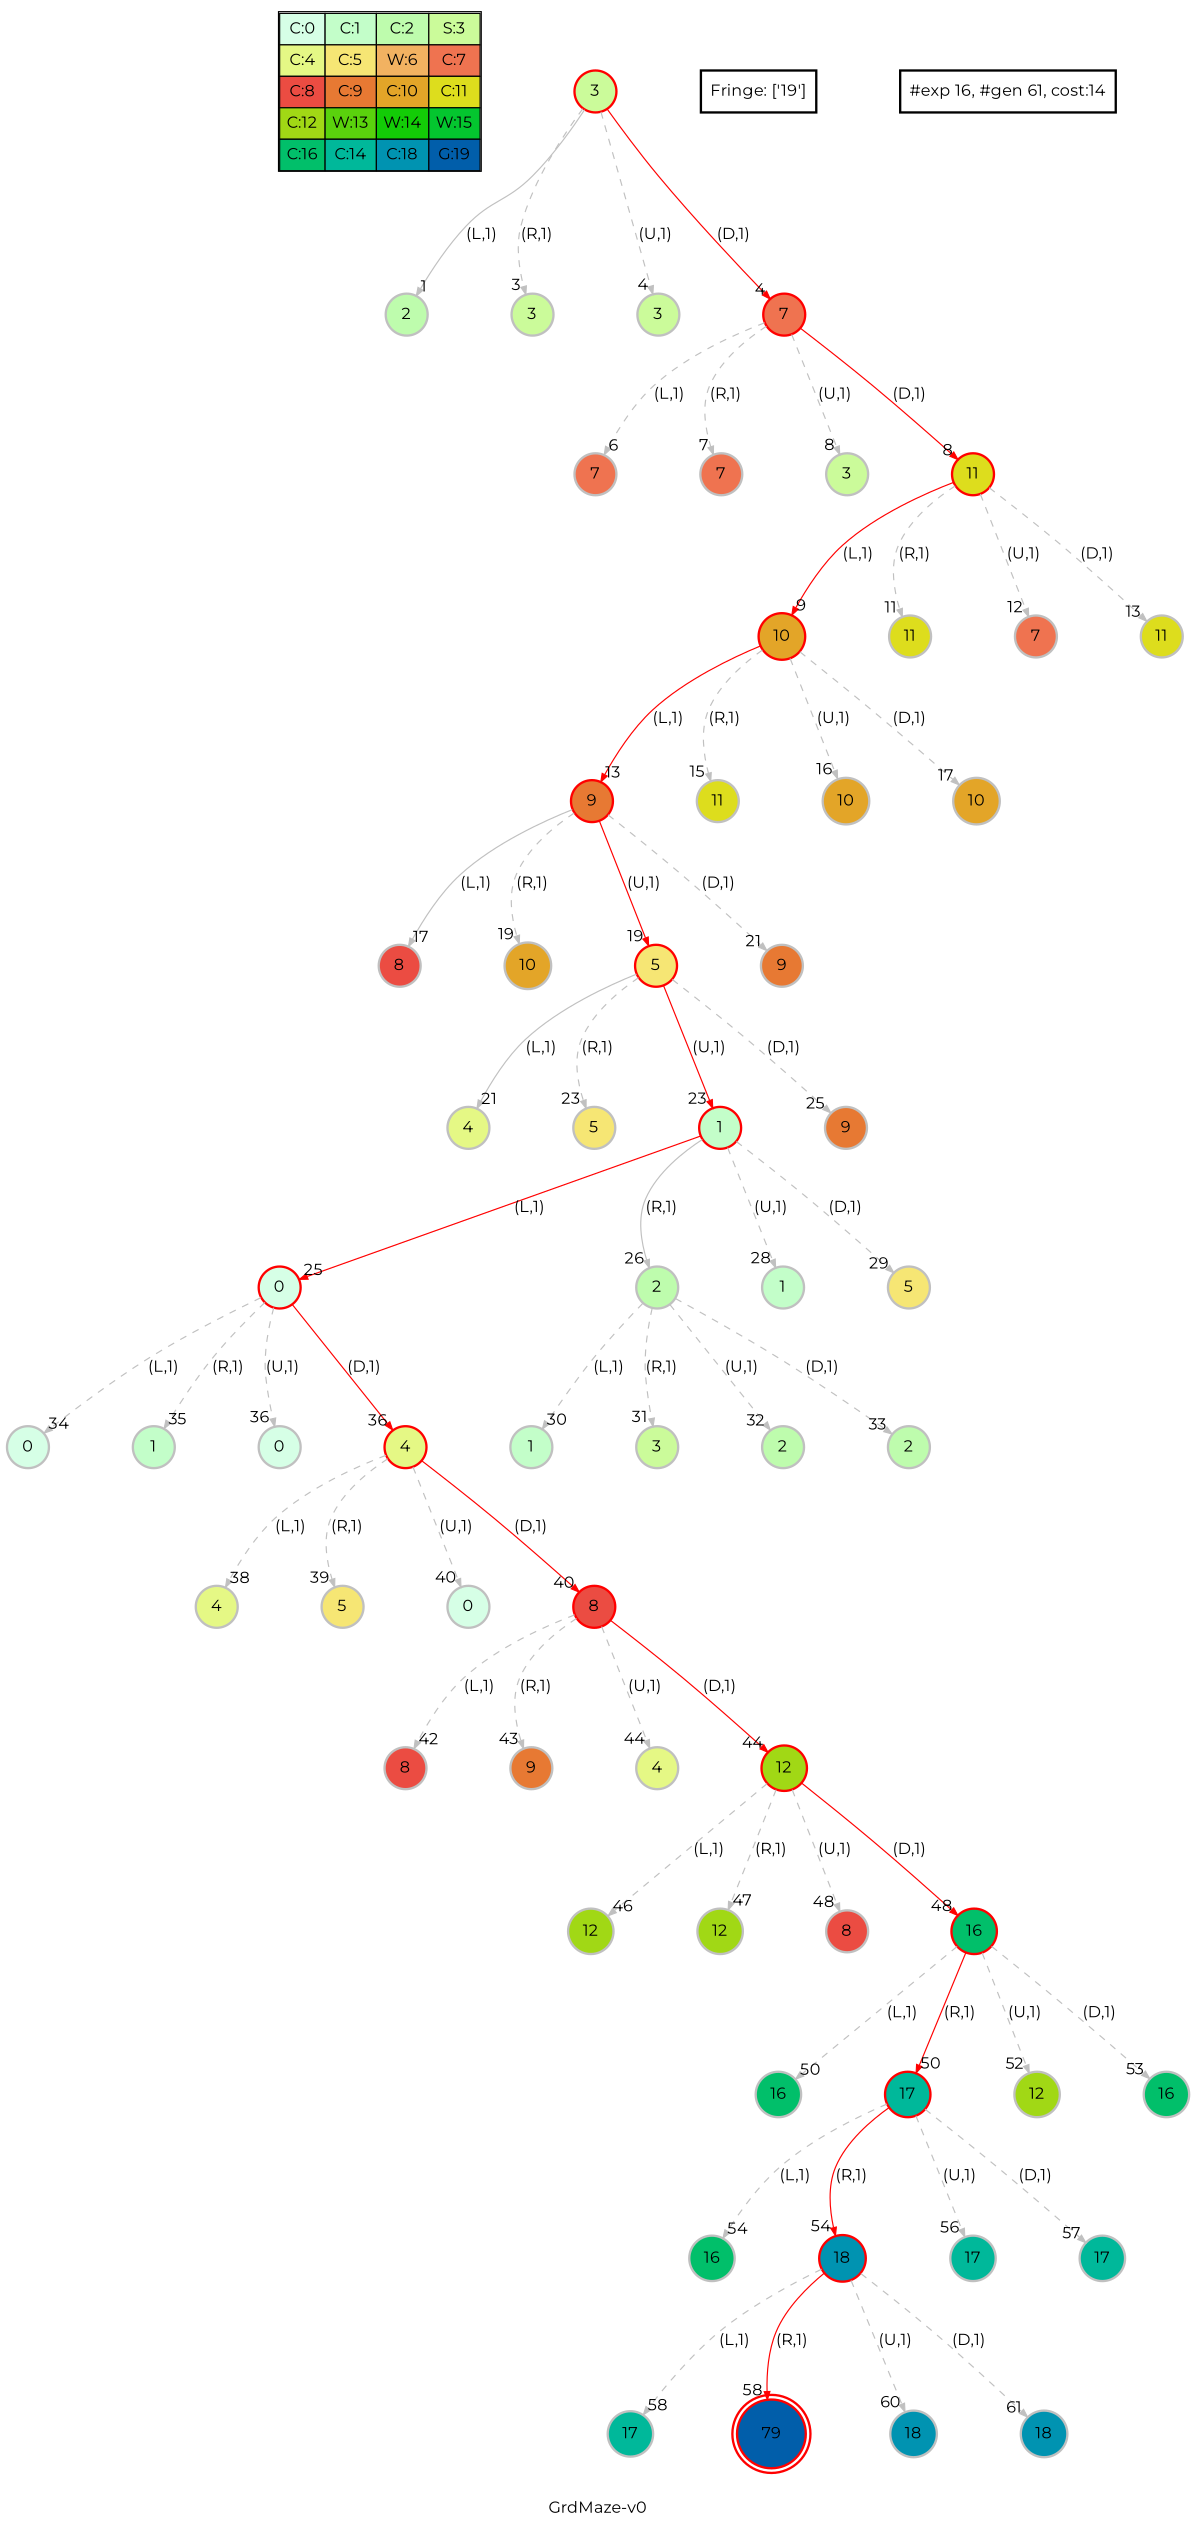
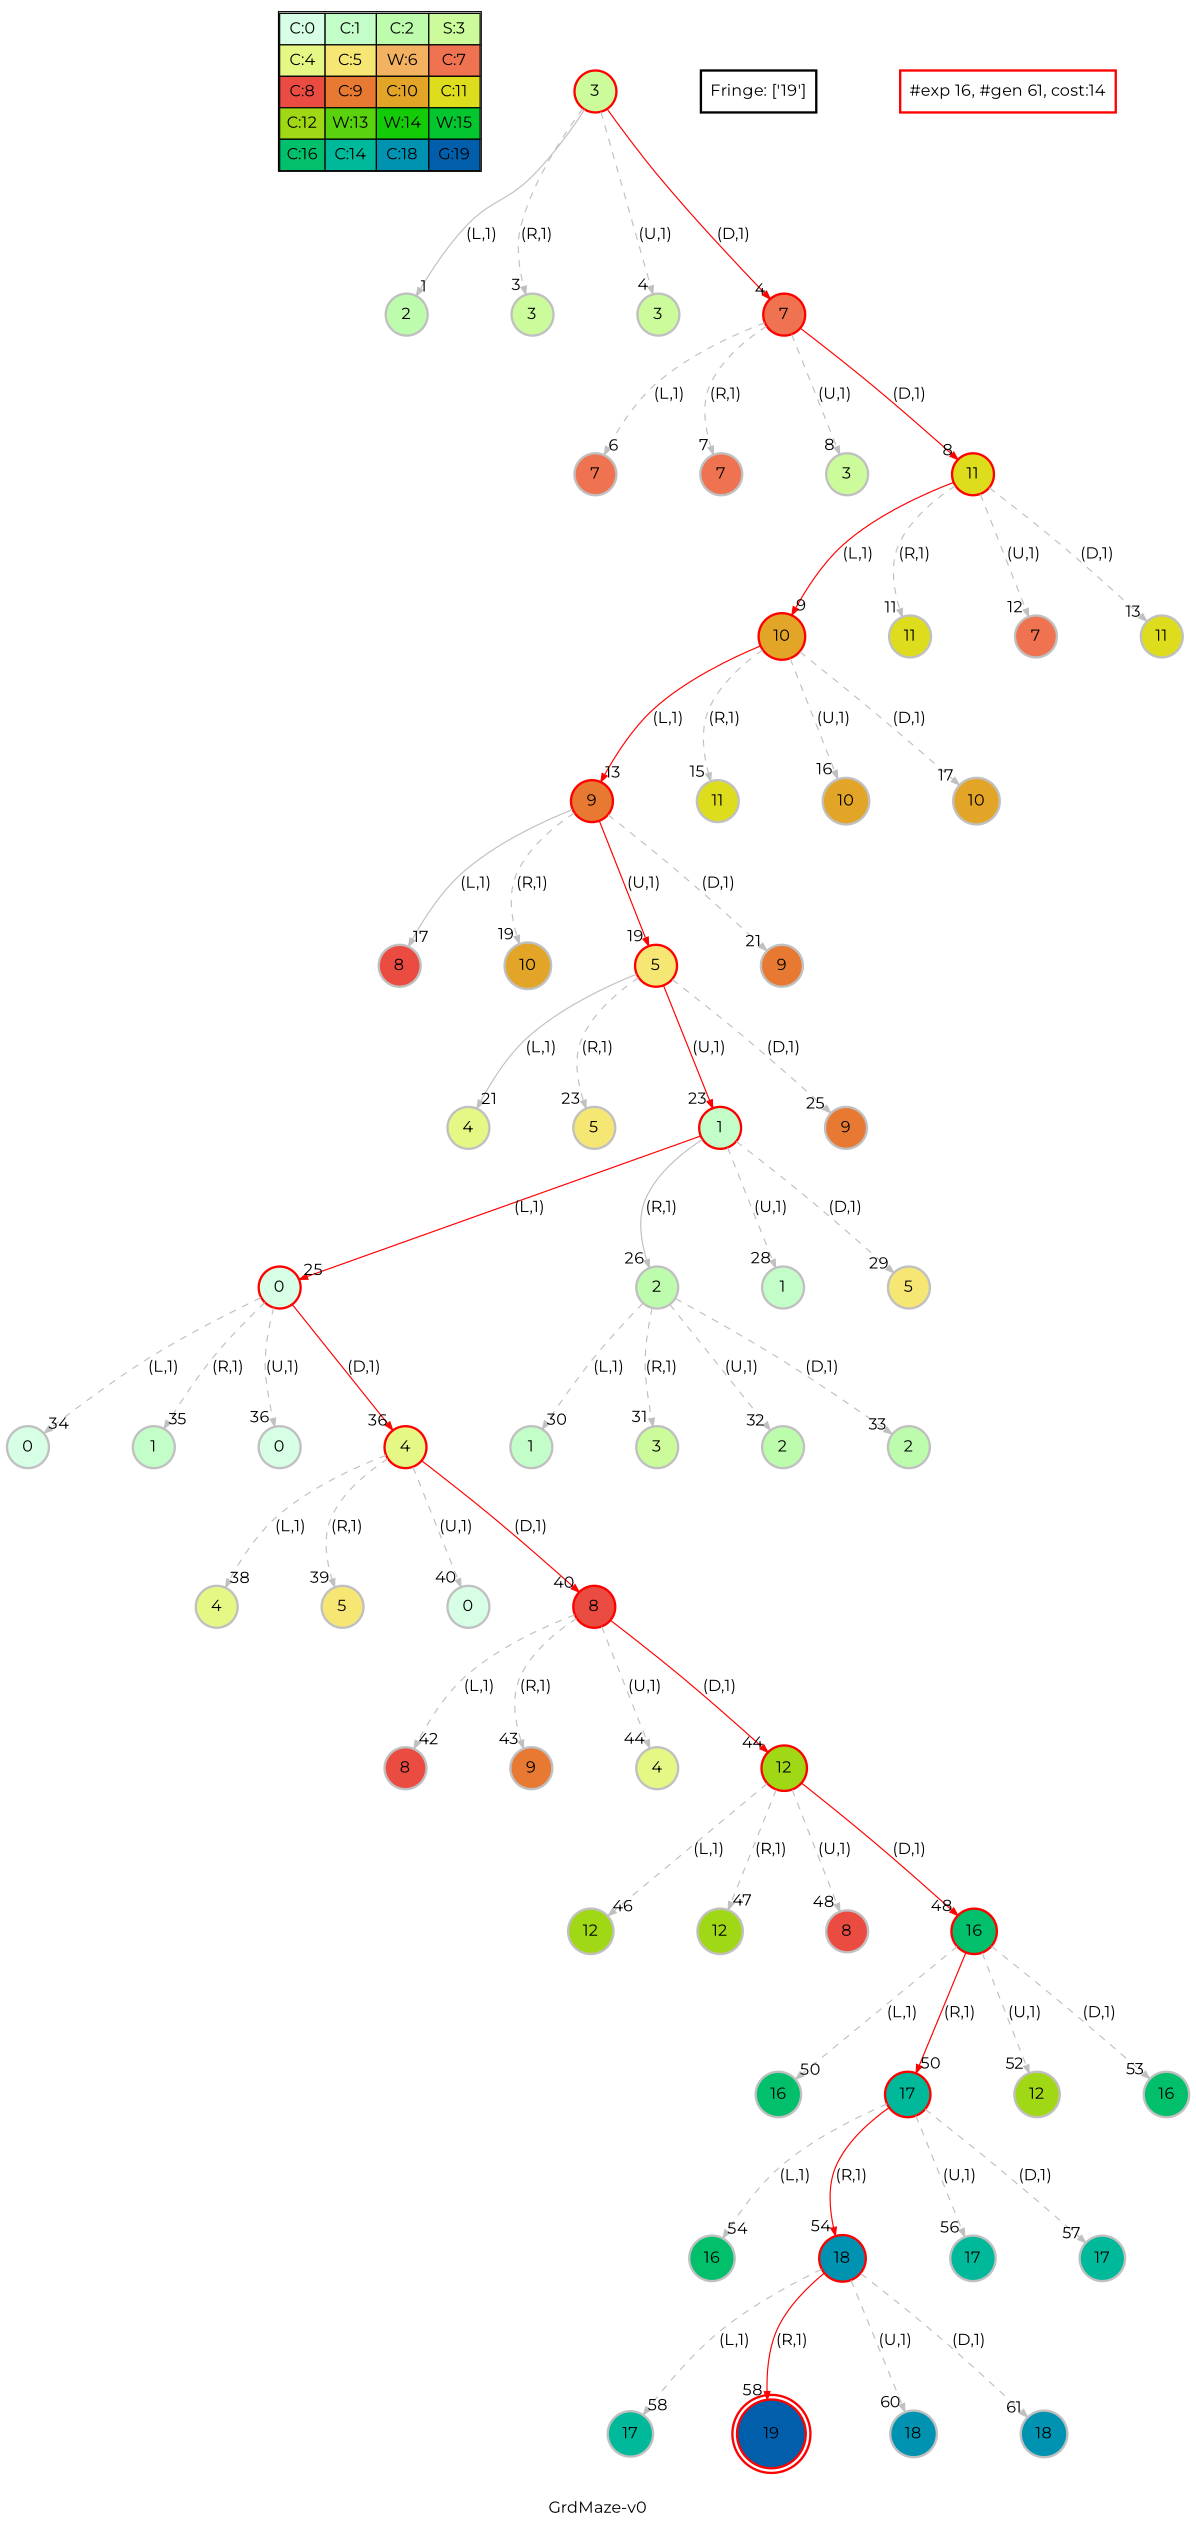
(1008, 91) -> (1008, 91)
(771, 2434) -> (771, 2434)
